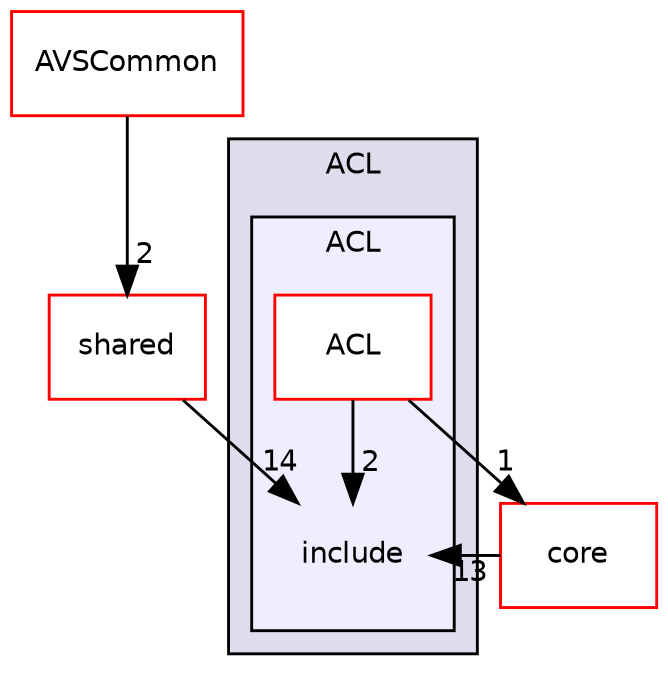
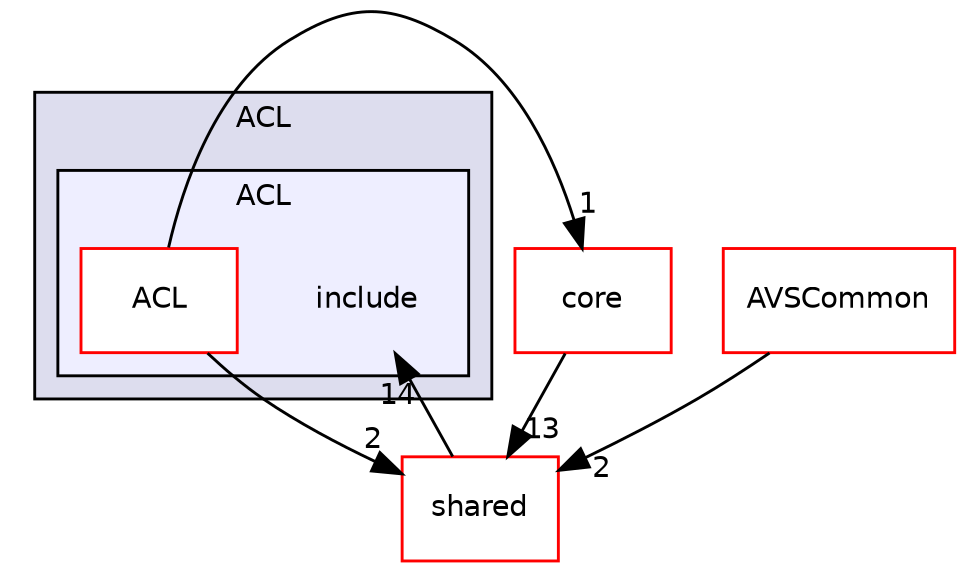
(353, 437) -> (291, 417)
(480, 555) -> (544, 392)
